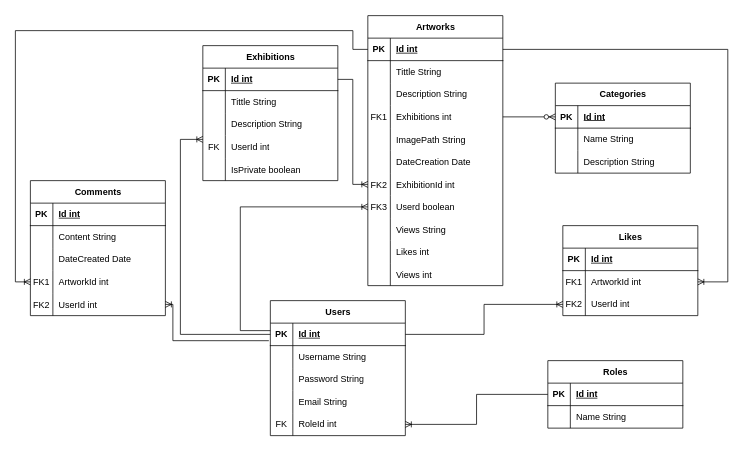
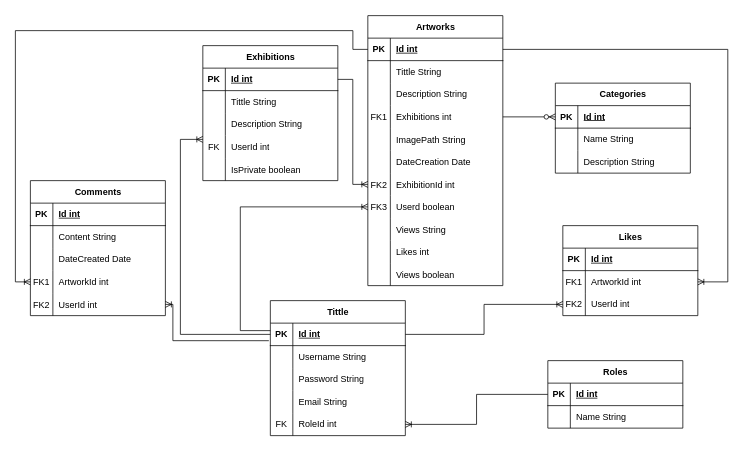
(415, 275) -> (425, 275)
(338, 312) -> (338, 312)
